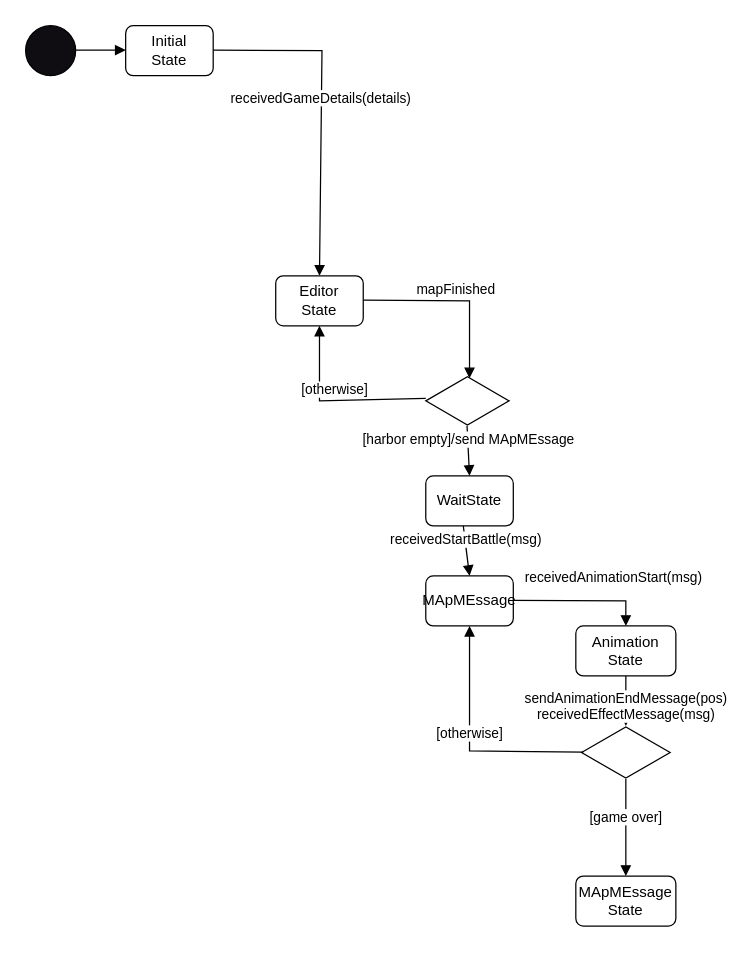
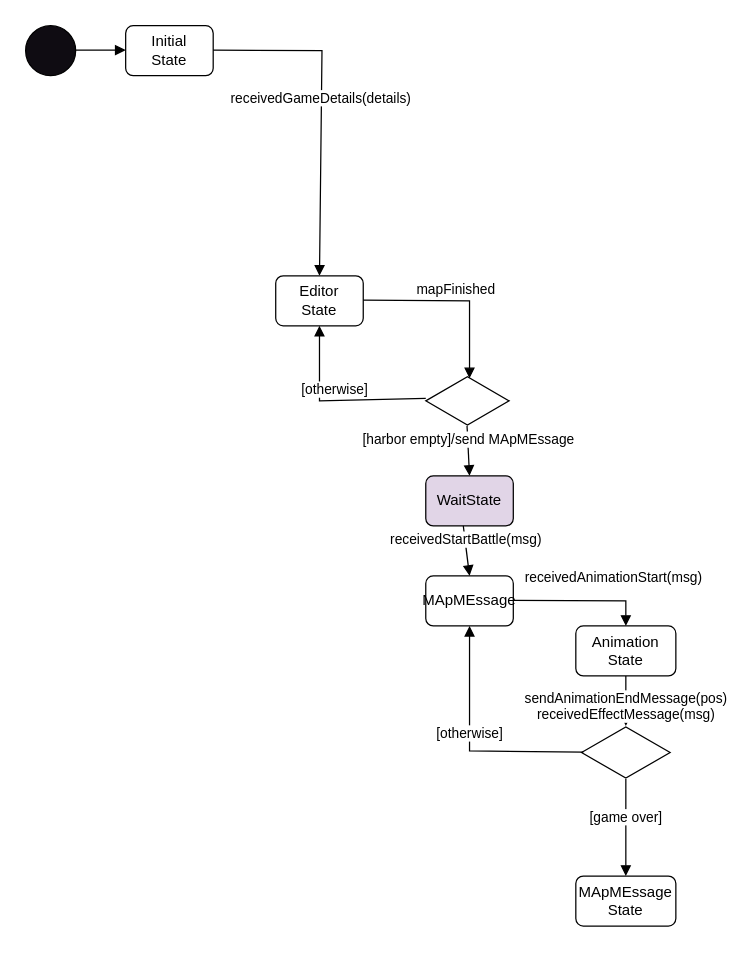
(469, 501) -> (469, 501)
